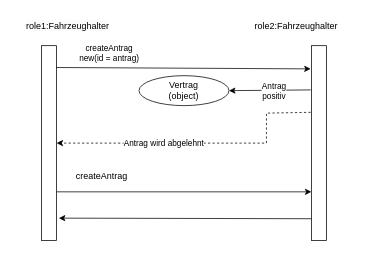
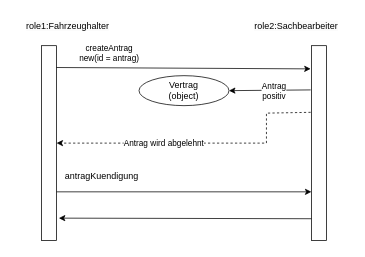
(297, 26) -> (297, 26)
(102, 177) -> (102, 177)
